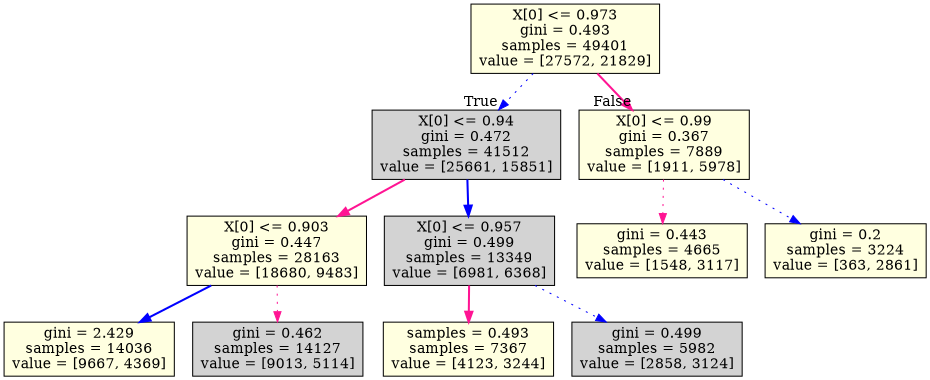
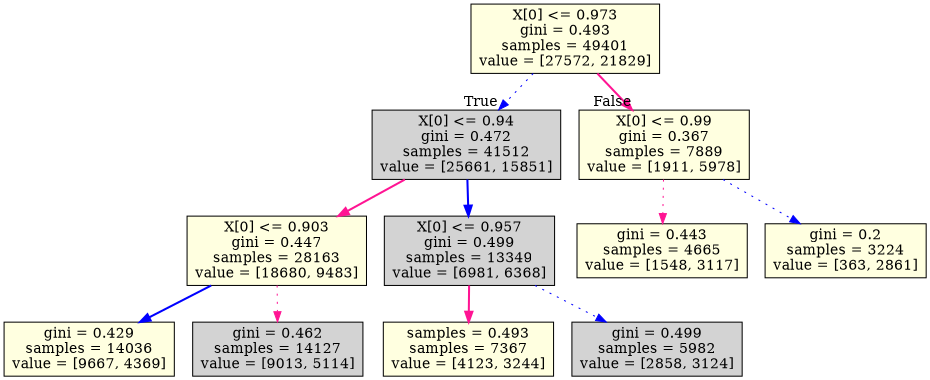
(89, 349) -> (89, 349)
